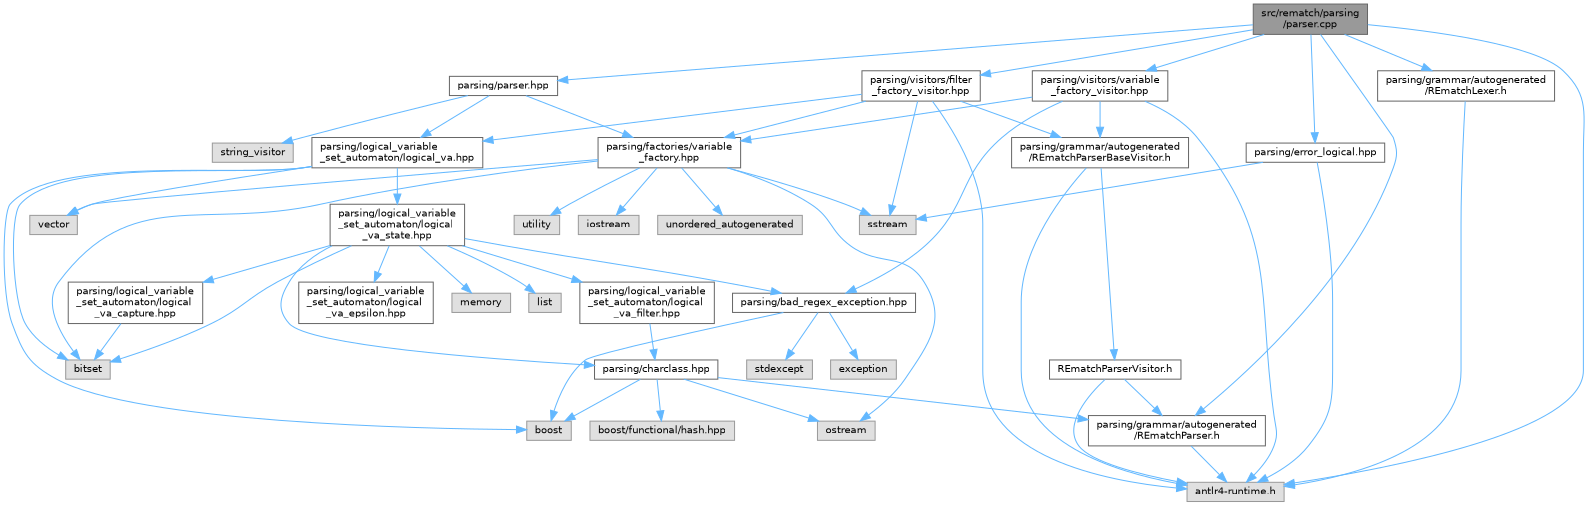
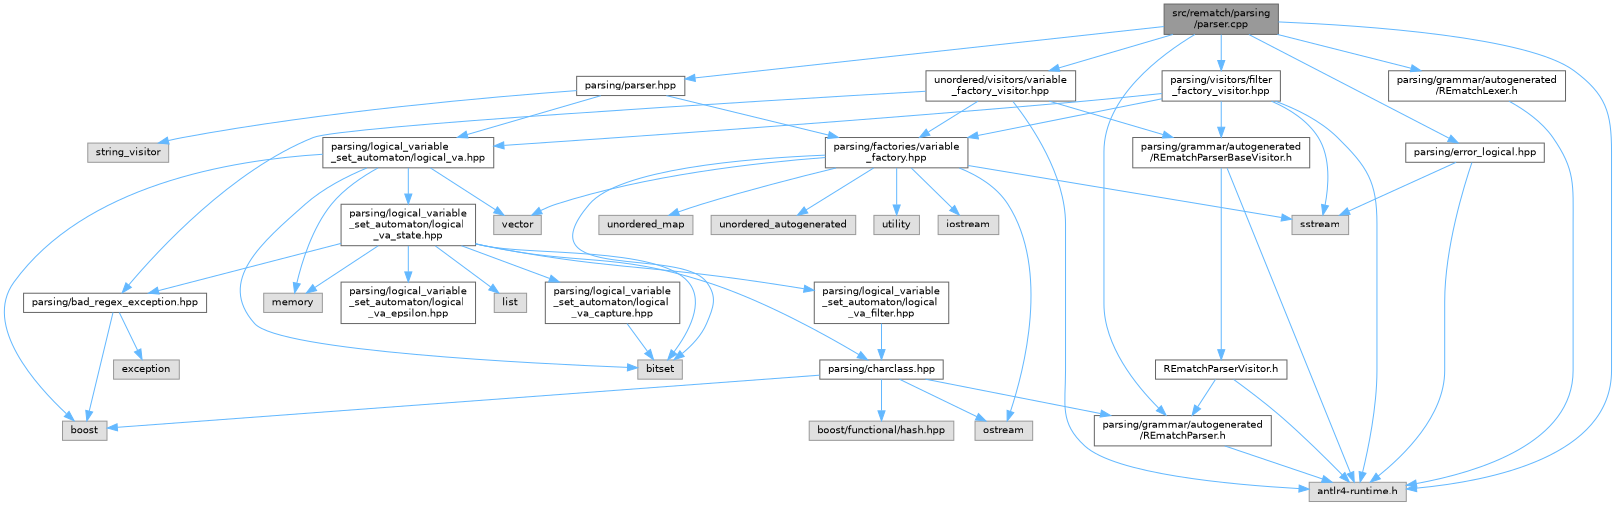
(1100, 86) -> (1001, 86)
none -> (324, 215)
none -> (646, 225)
(780, 370) -> none
